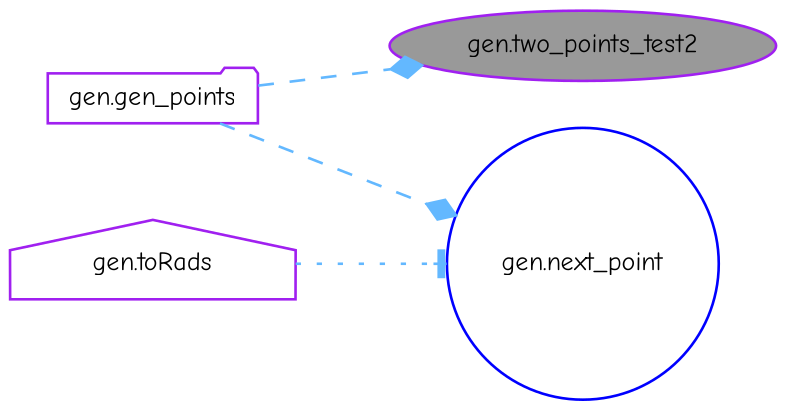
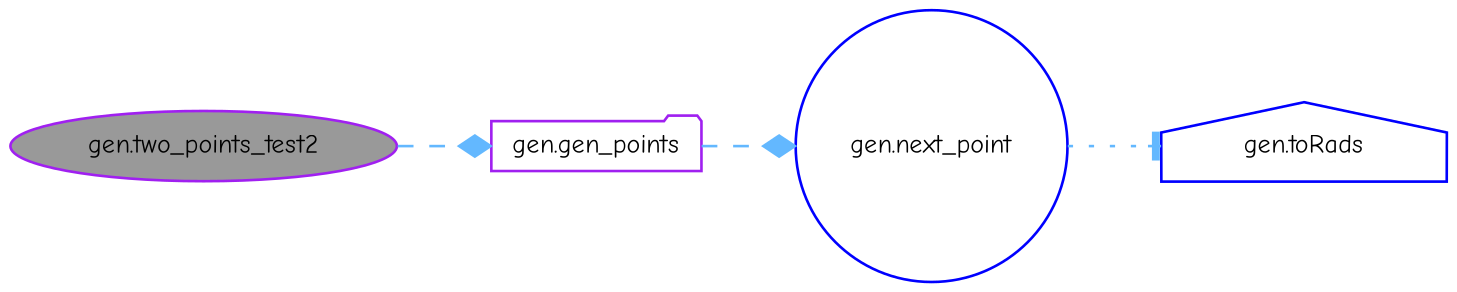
(324, 77) -> (428, 146)
(153, 264) -> (1304, 146)
(364, 264) -> (1108, 146)
